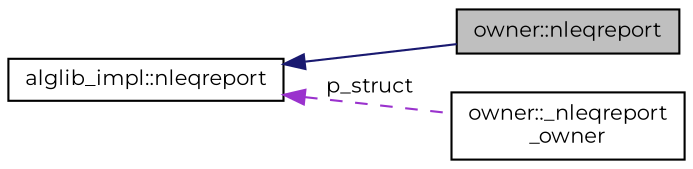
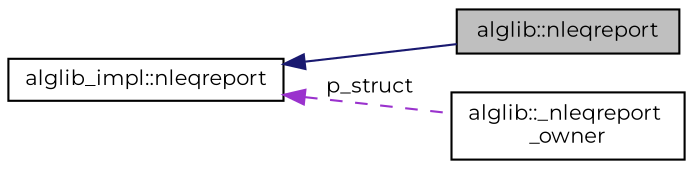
(568, 31) -> (568, 31)
(568, 126) -> (568, 126)
